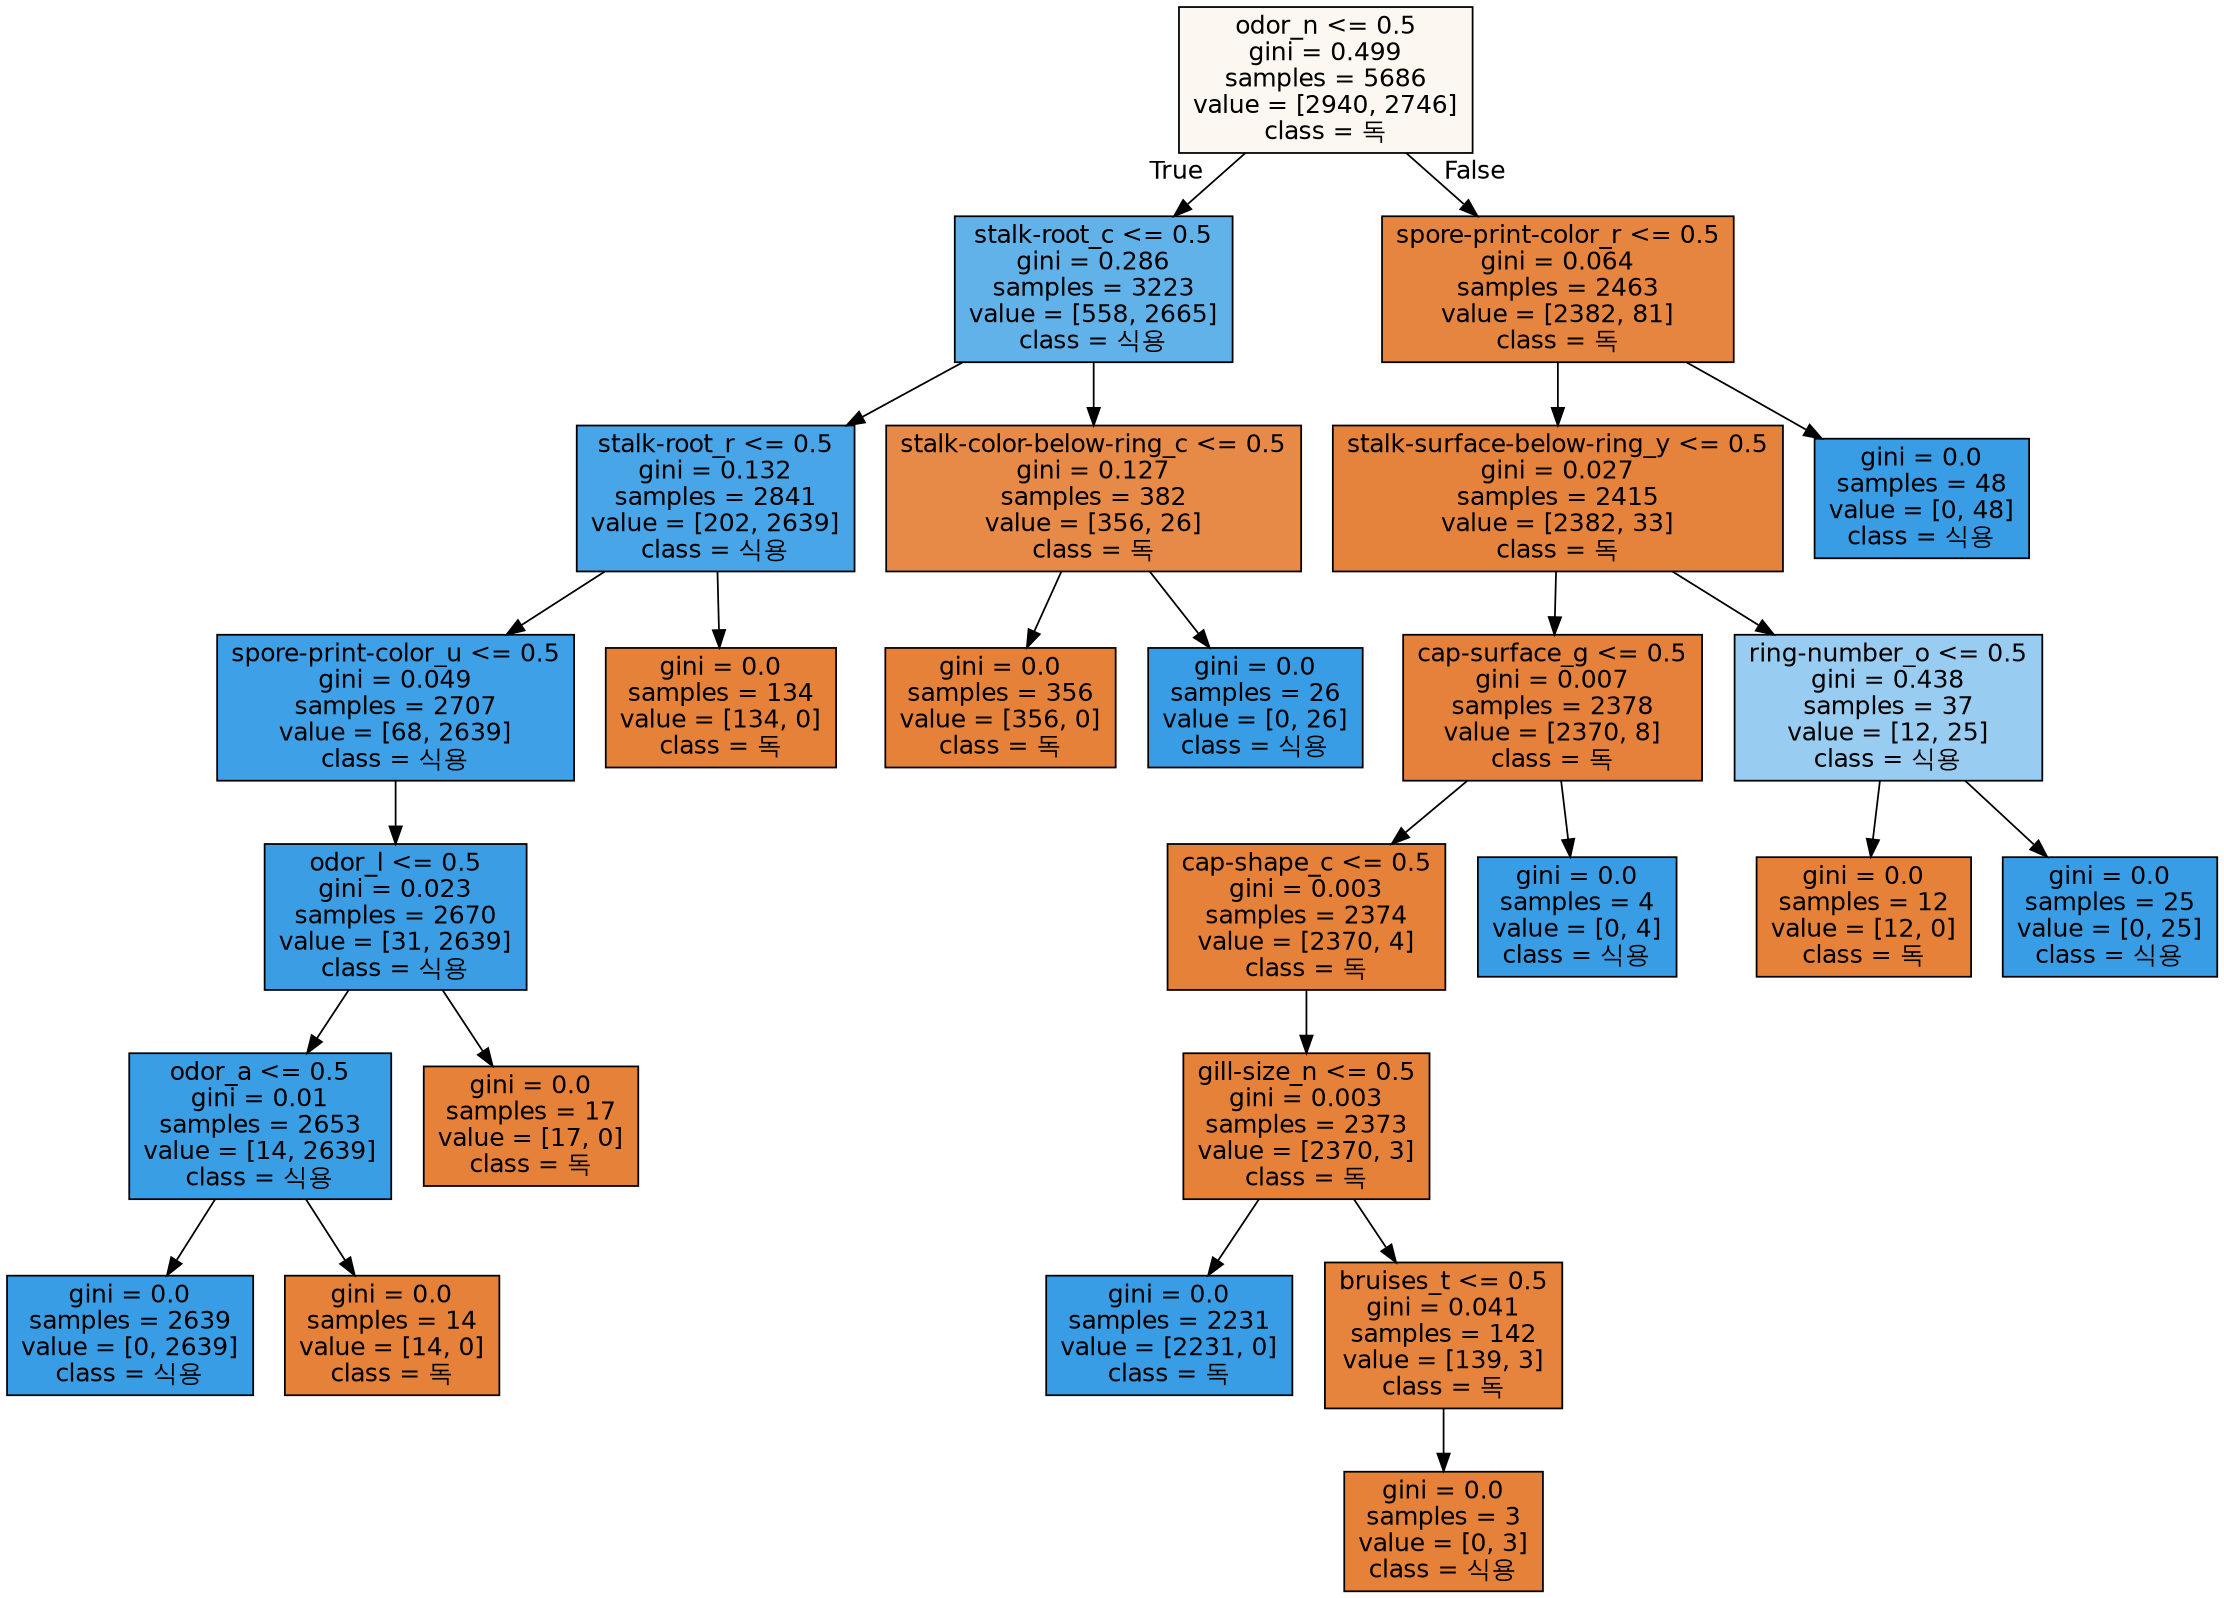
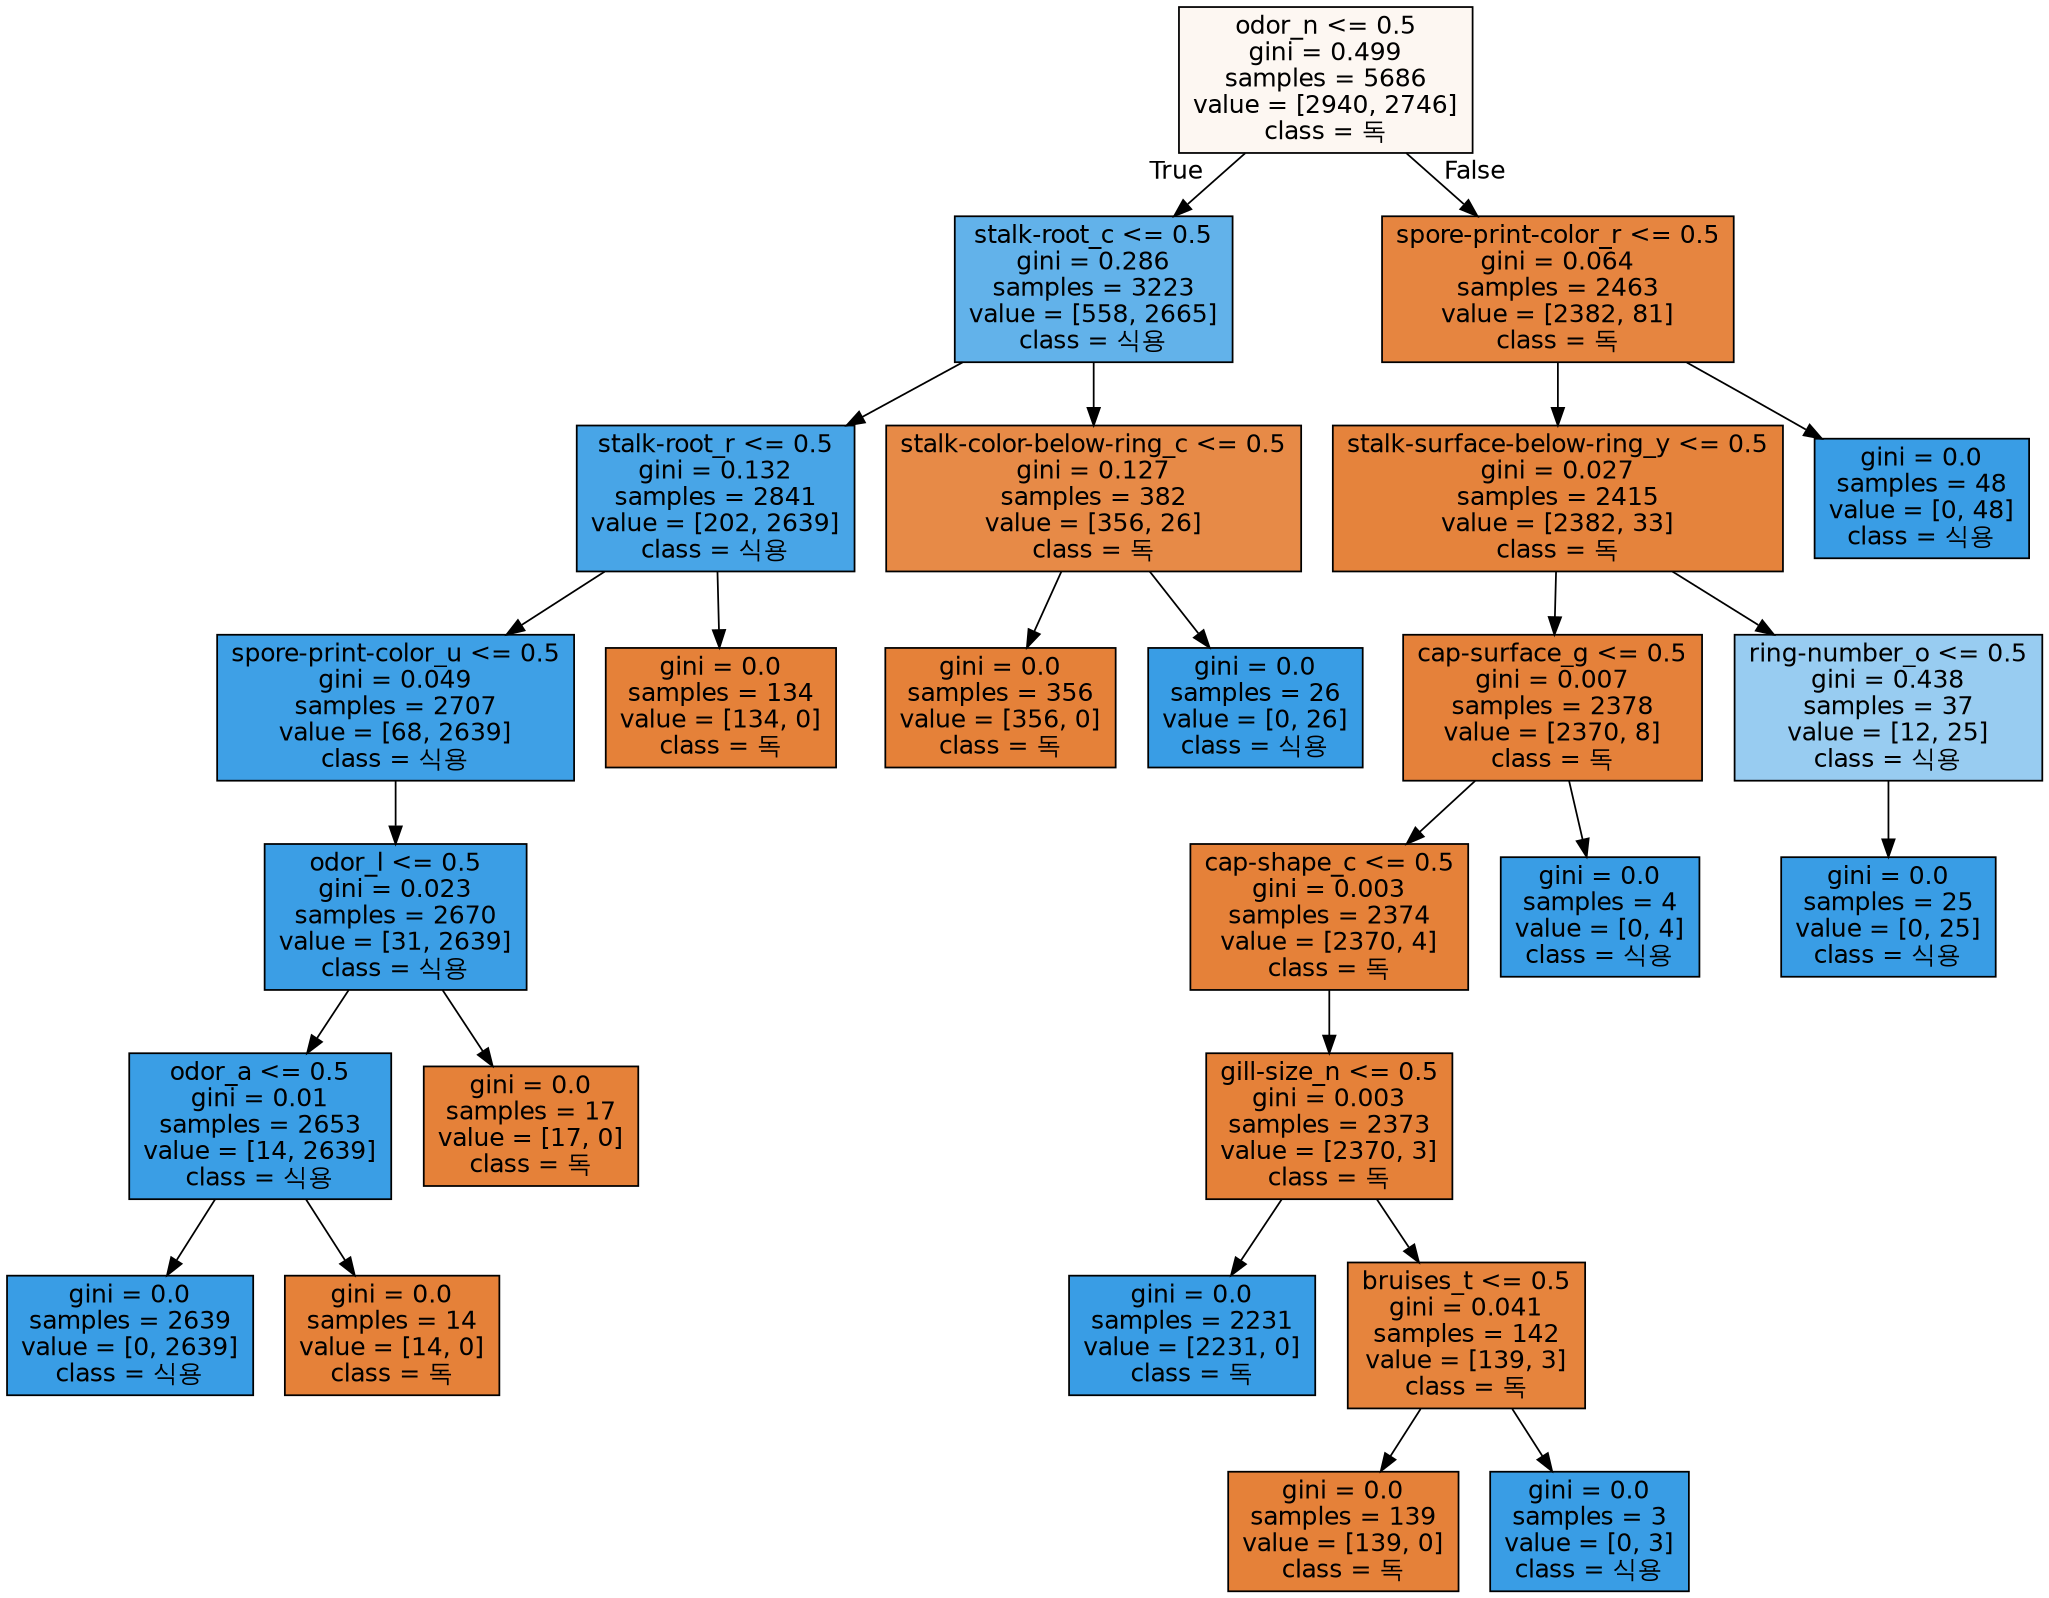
(1864, 917) -> none
none -> (1343, 1532)
(1444, 1532) -> (1590, 1532)
